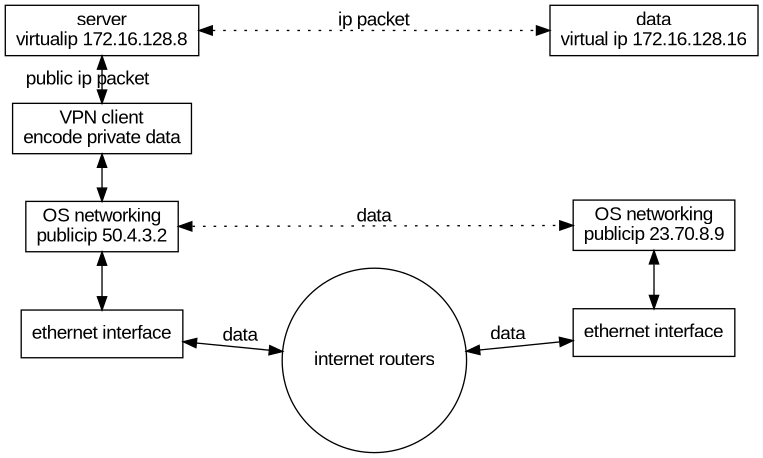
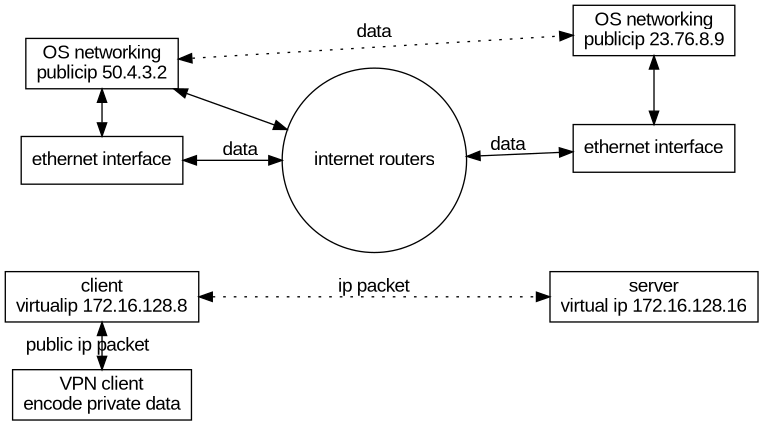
(102, 30) -> (102, 297)
(654, 30) -> (654, 297)
(102, 178) -> (231, 109)
(654, 225) -> (654, 30)
